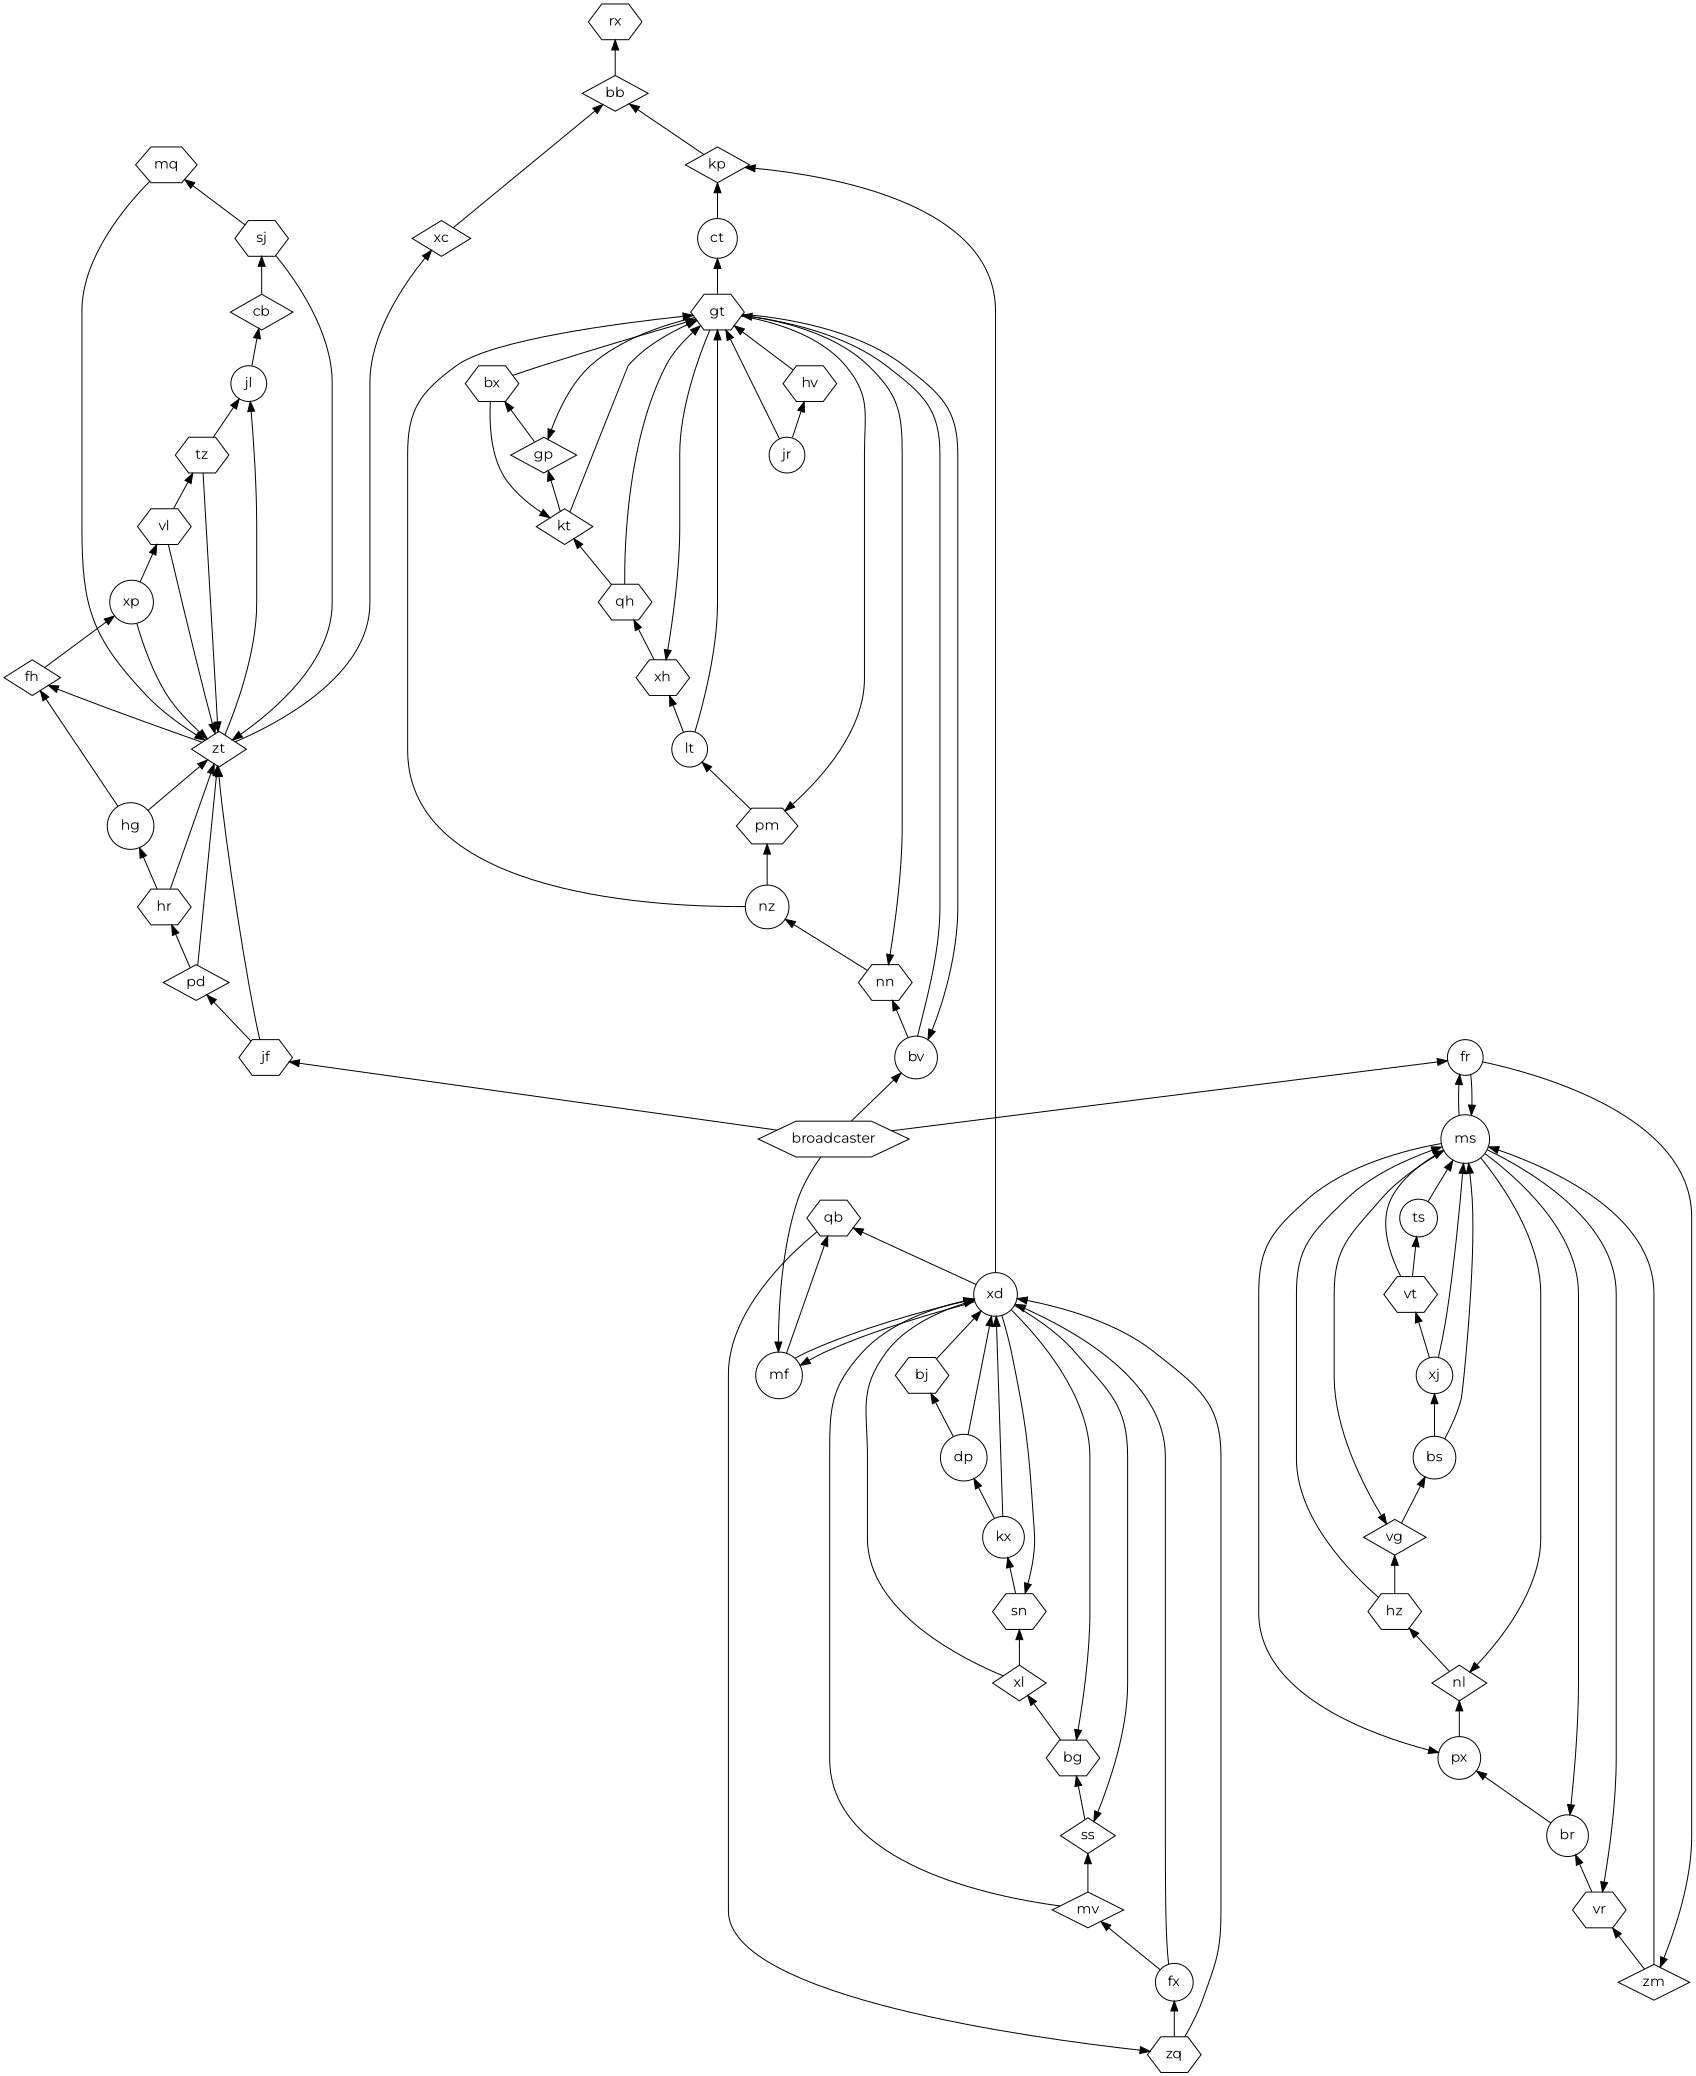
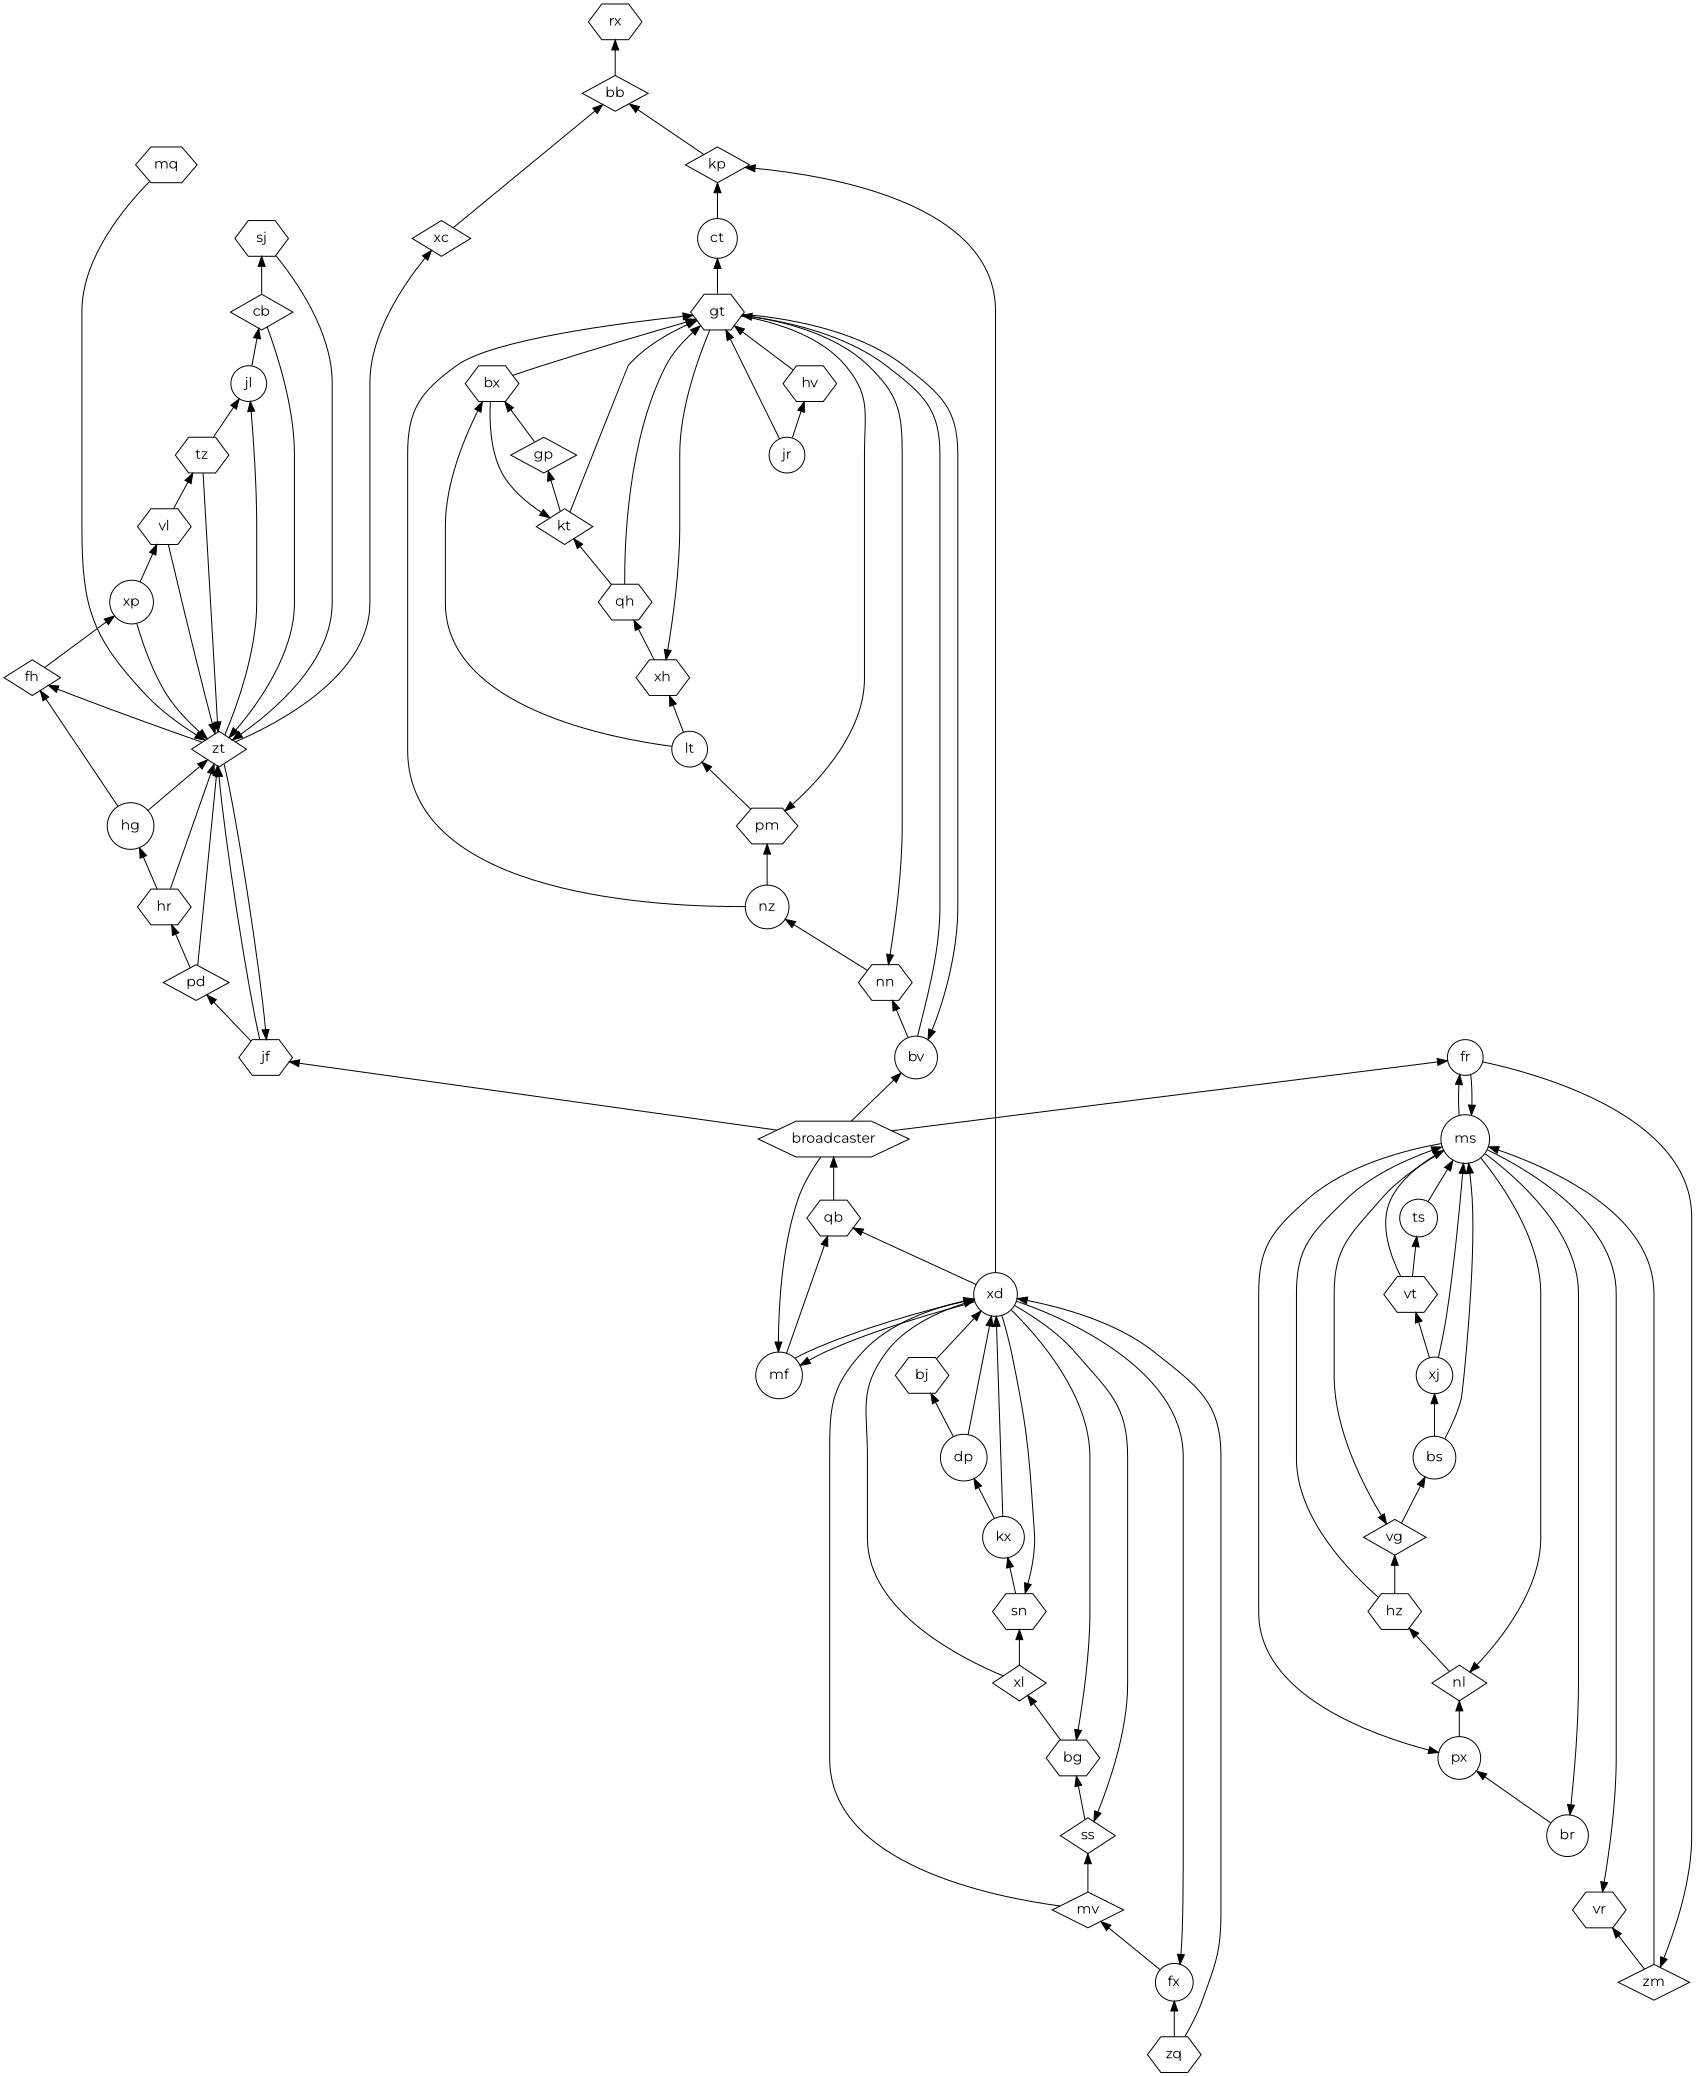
(219, 205) -> none
(606, 353) -> none
none -> (294, 534)
(717, 537) -> (458, 647)
none -> (248, 896)
(1165, 1603) -> (1183, 1585)
(728, 1782) -> (834, 1184)
(1586, 1878) -> none
